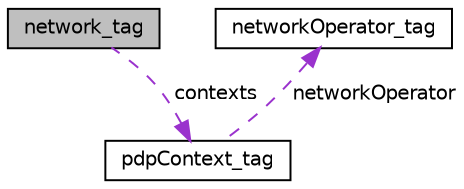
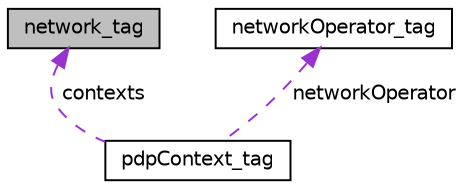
(152, 81) -> (62, 113)
